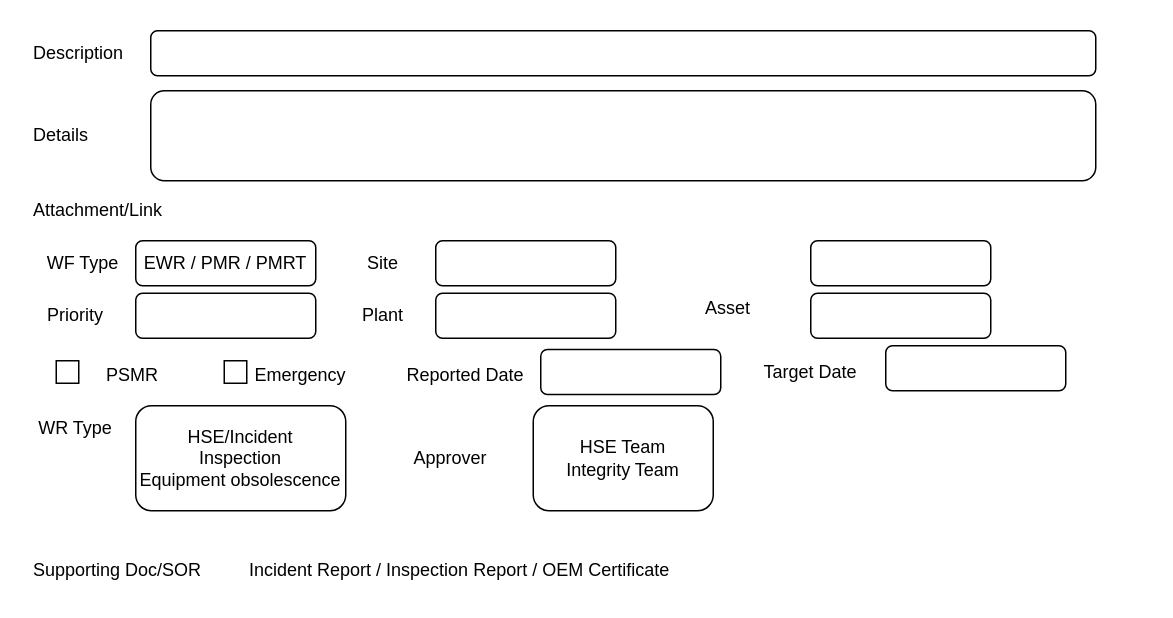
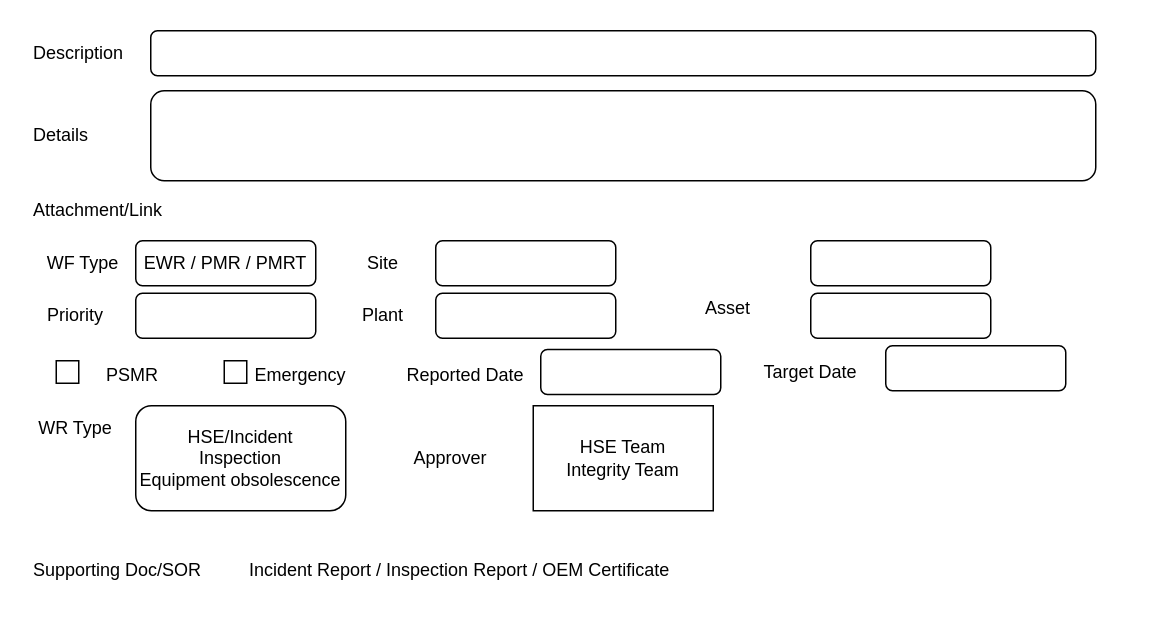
(623, 458) -> (623, 458)
